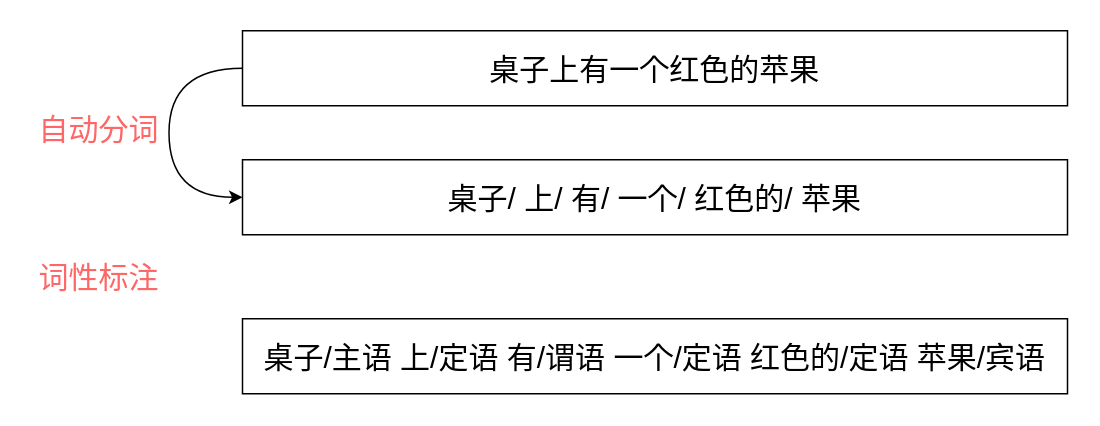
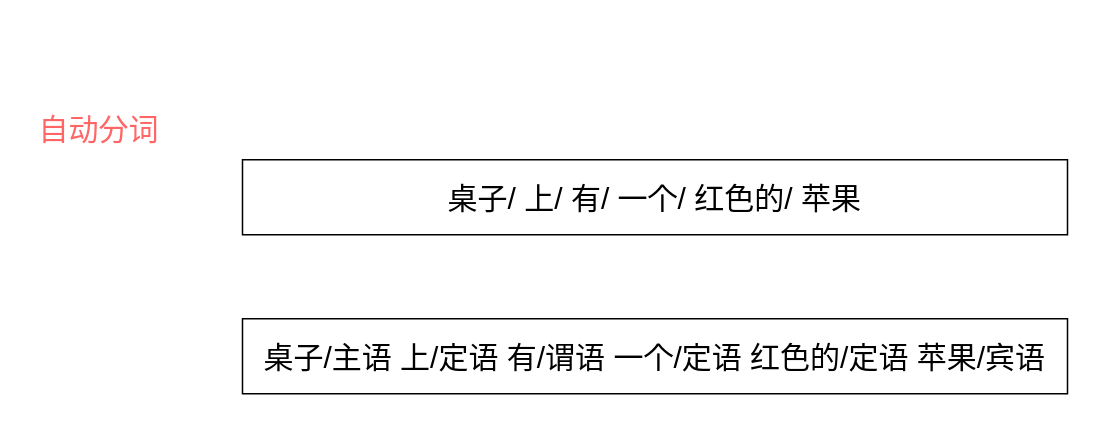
(655, 68) -> none
(169, 131) -> none
(98, 277) -> none
